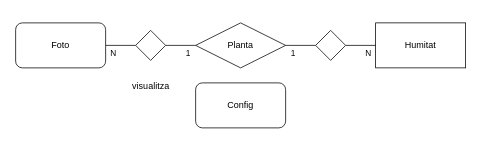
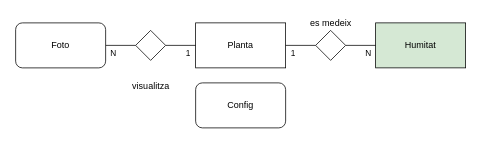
none -> (330, 23)
(240, 45) -> (240, 45)
(420, 45) -> (420, 45)
